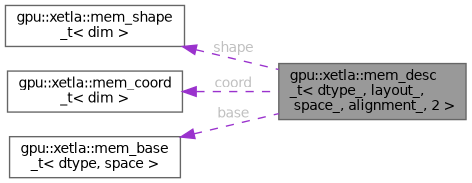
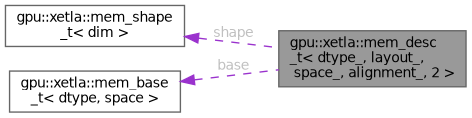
(95, 92) -> none
